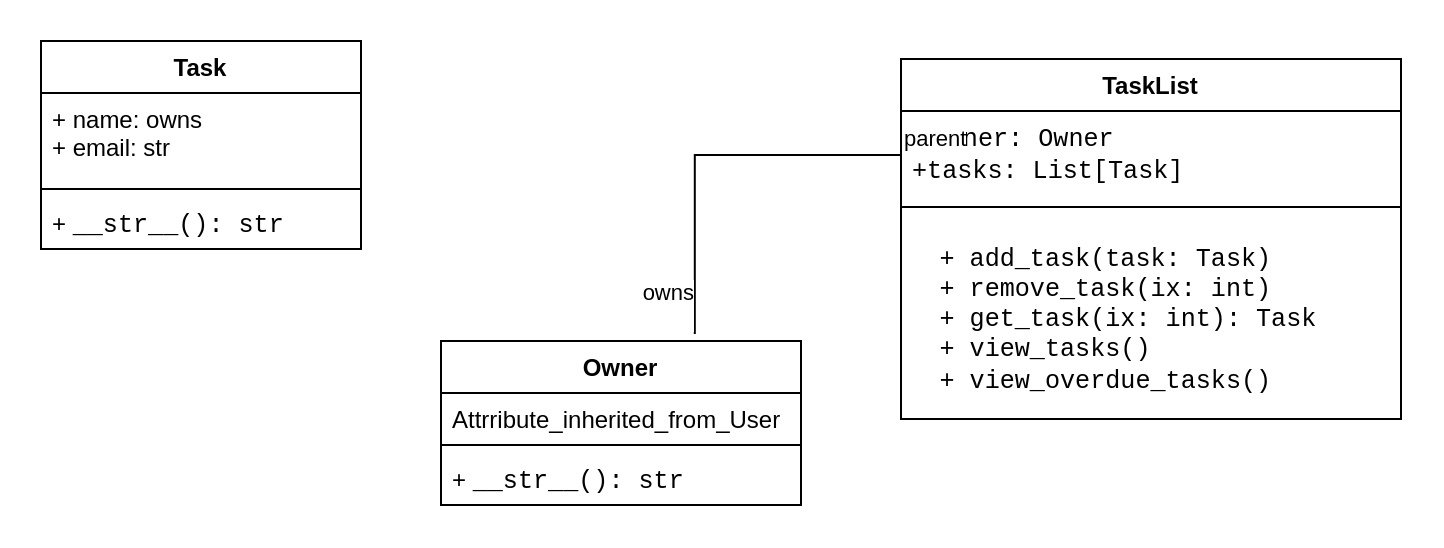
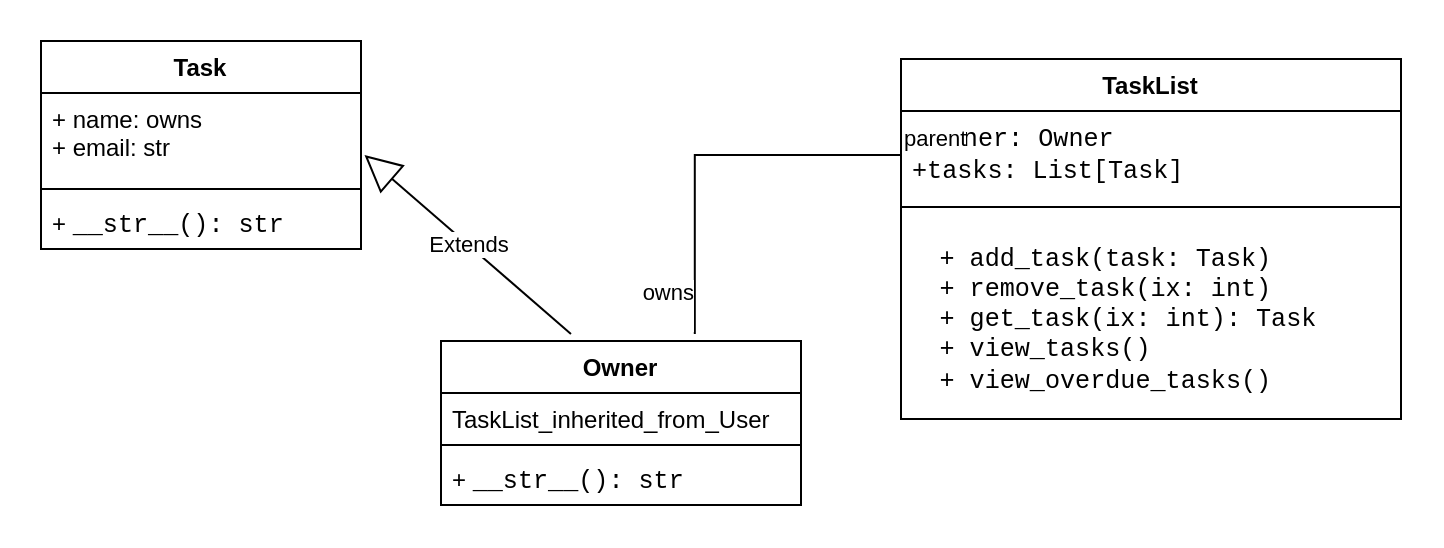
none -> (481, 256)
(623, 436) -> (623, 436)
